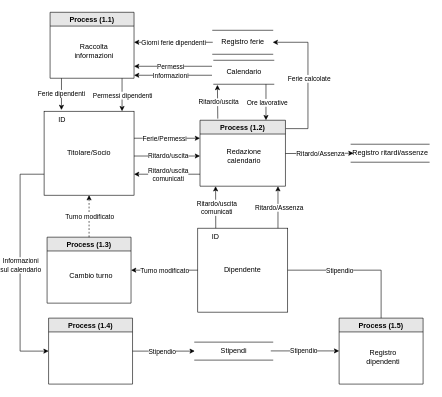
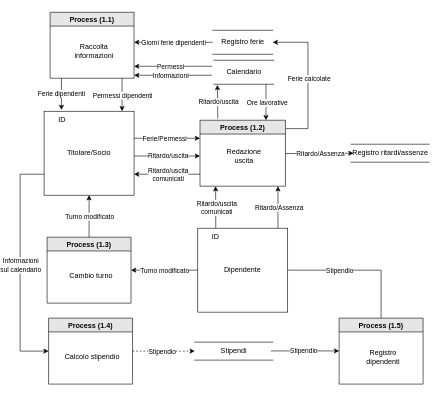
(244, 156) -> (244, 156)
(89, 221) -> (89, 221)
(183, 351) -> (183, 351)
none -> (92, 357)
